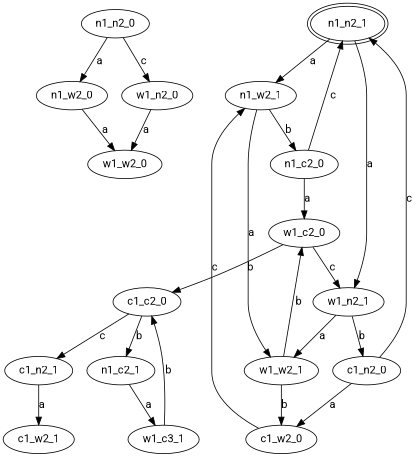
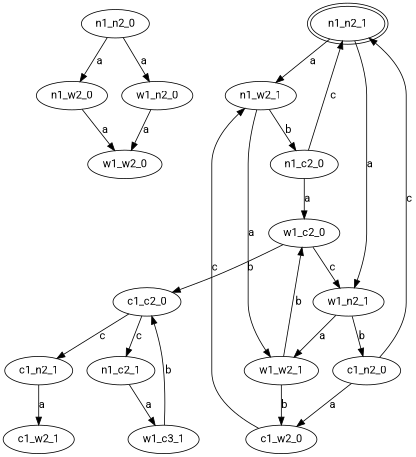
(144, 61) -> (144, 61)
(139, 336) -> (139, 336)
